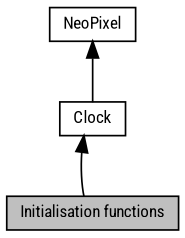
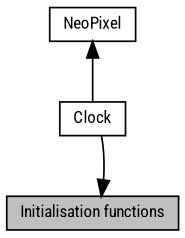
(81, 175) -> (104, 158)
